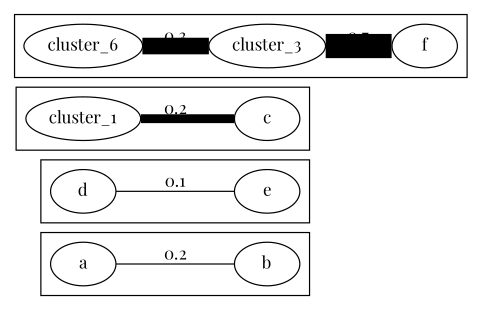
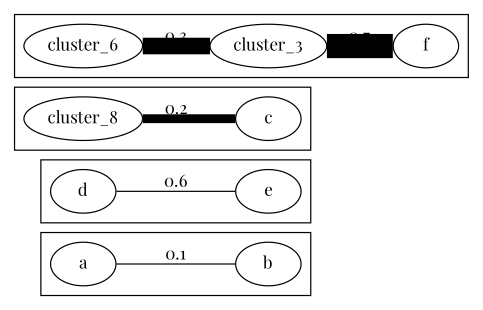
(83, 119) -> (83, 119)
(176, 182) -> (176, 182)
(176, 255) -> (176, 255)
